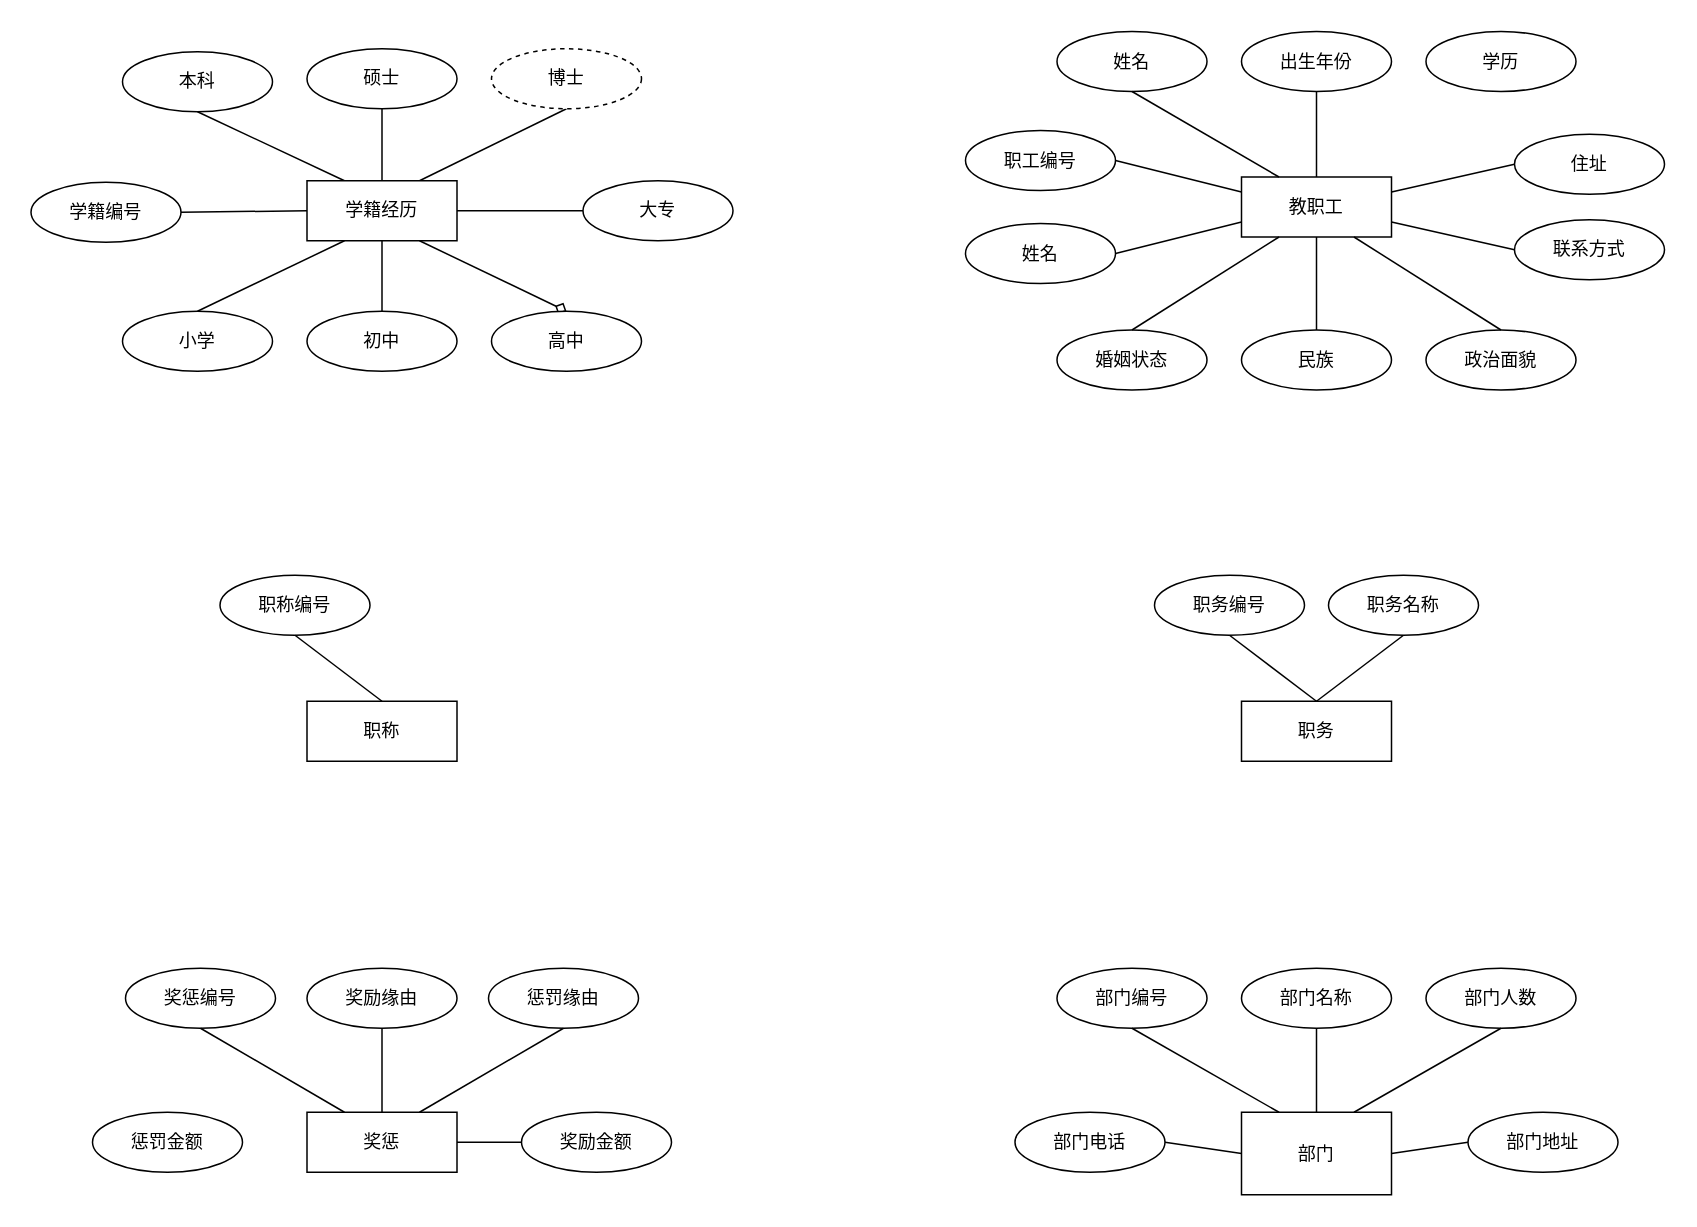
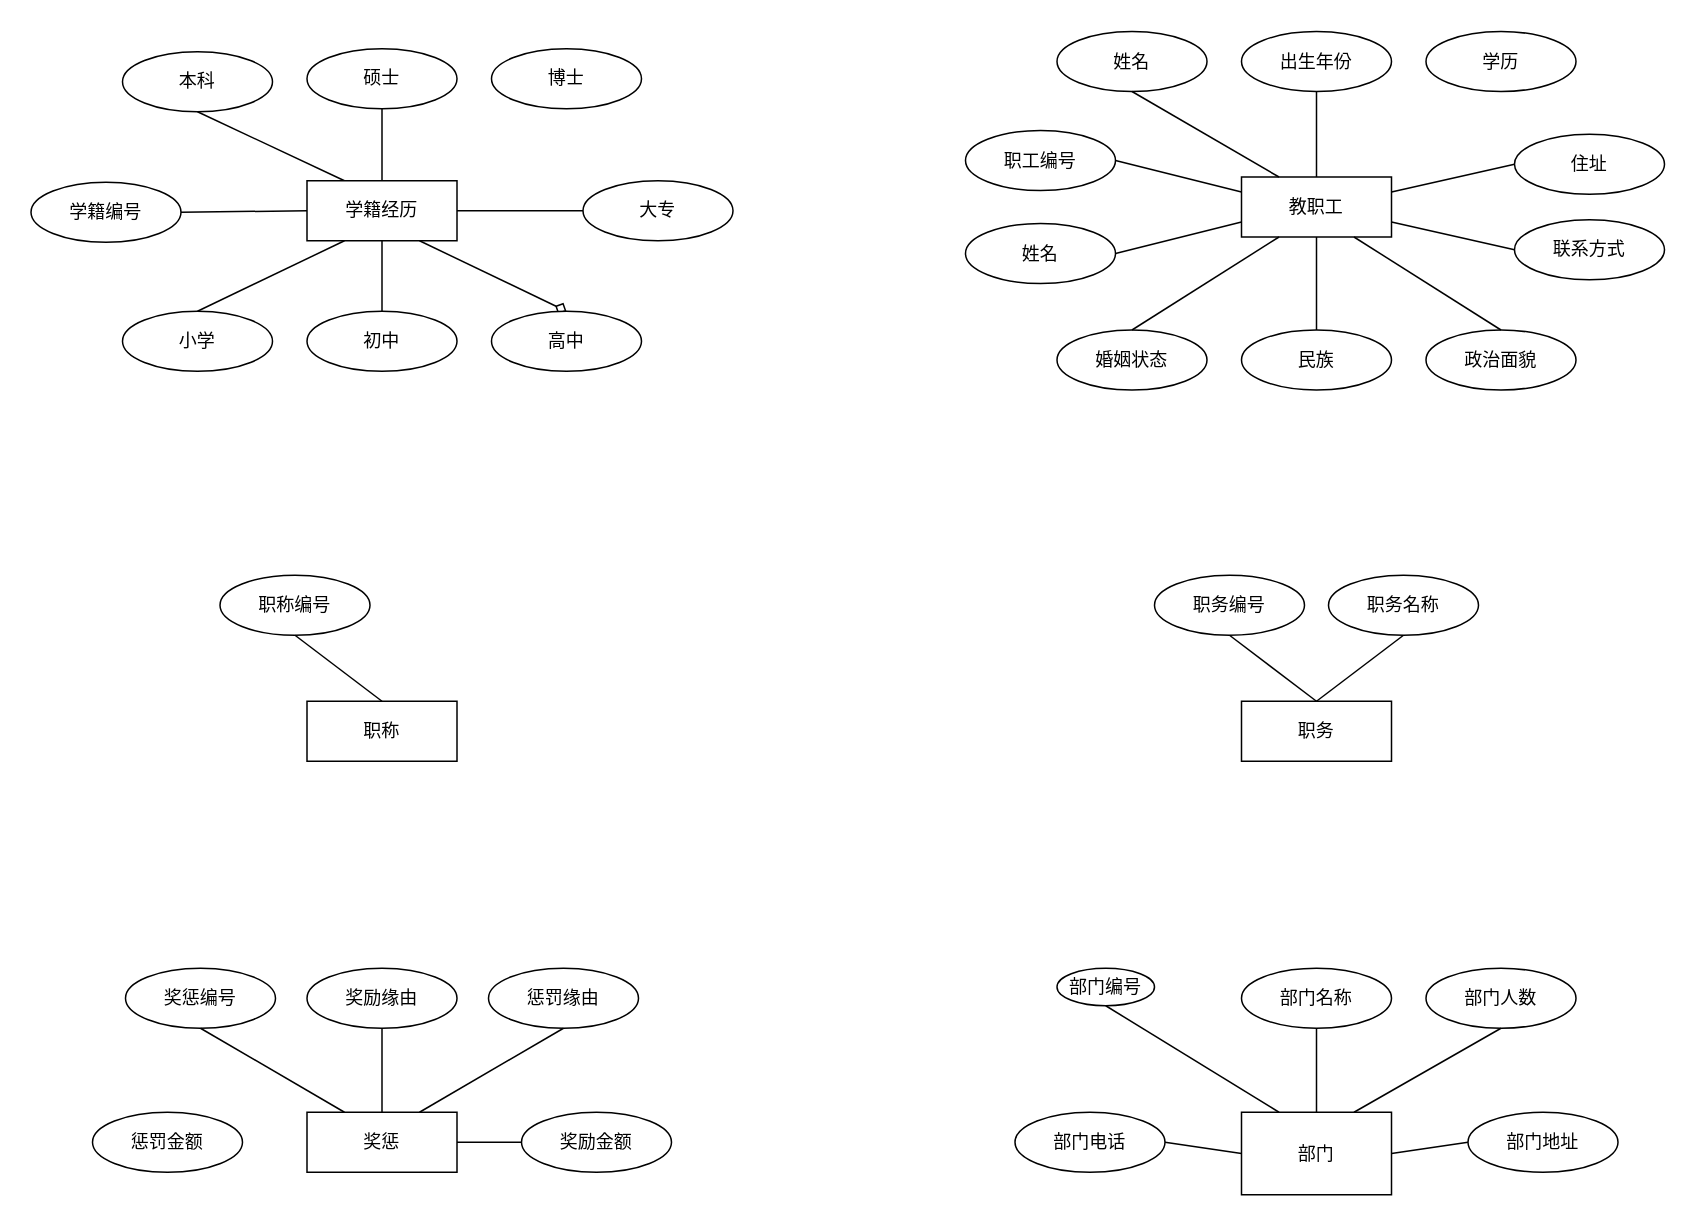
(566, 79) -> (566, 79)
(492, 145) -> none
(1132, 998) -> (1106, 987)
